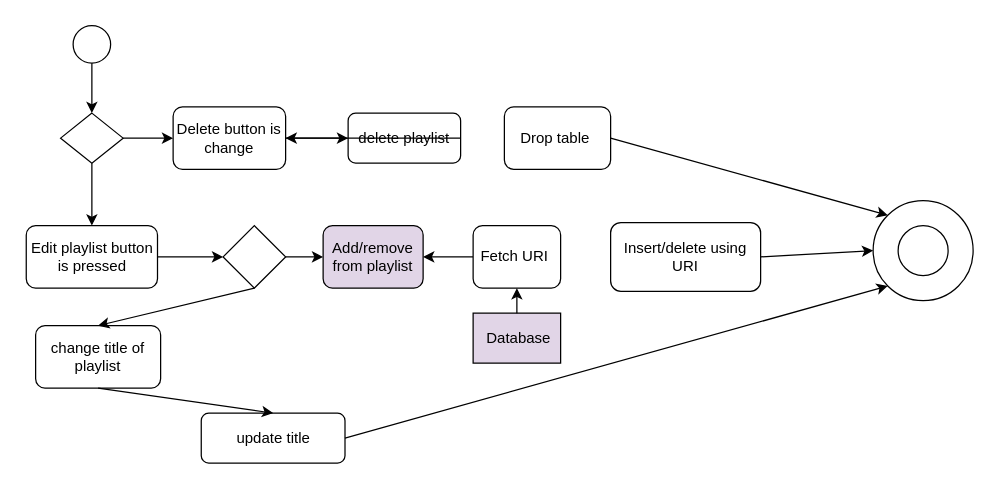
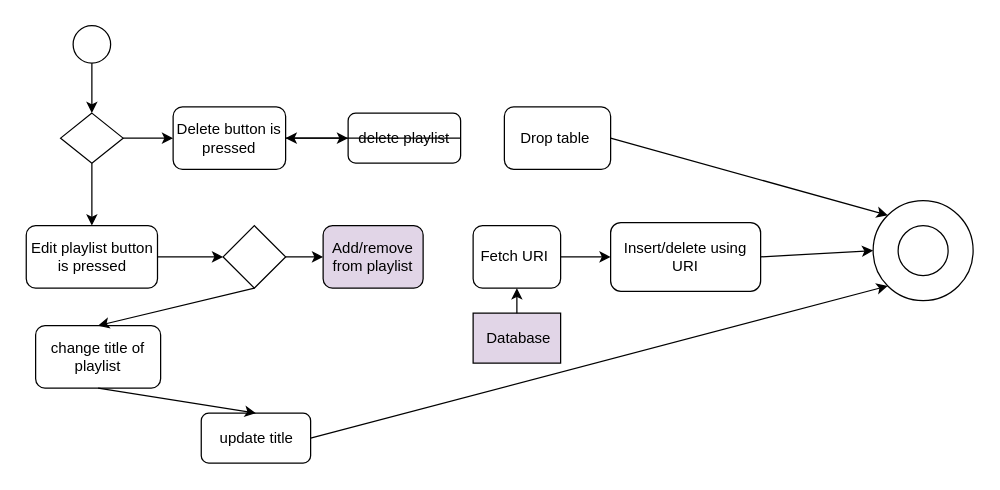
(229, 138) -> (229, 138)
(452, 257) -> (582, 257)
(273, 438) -> (256, 438)
